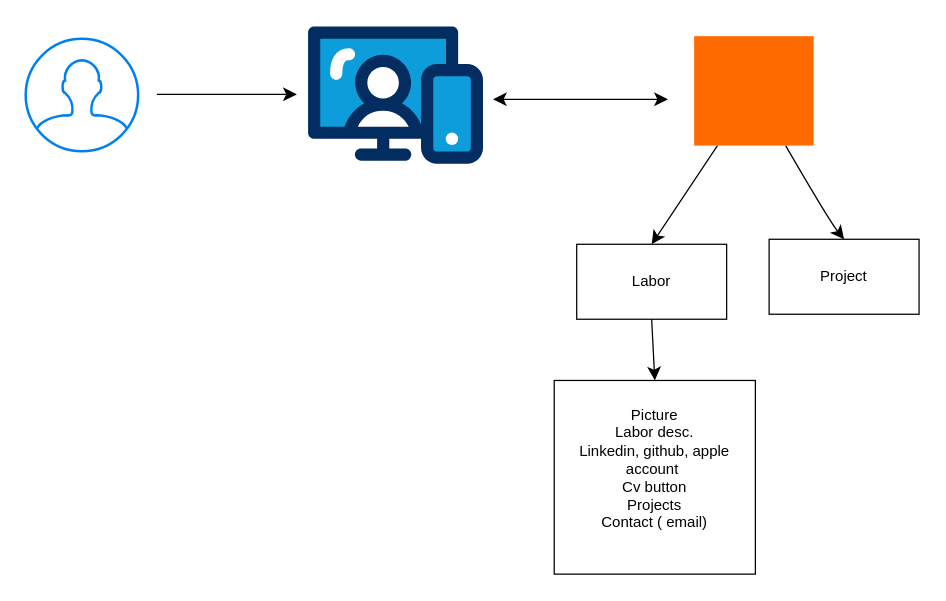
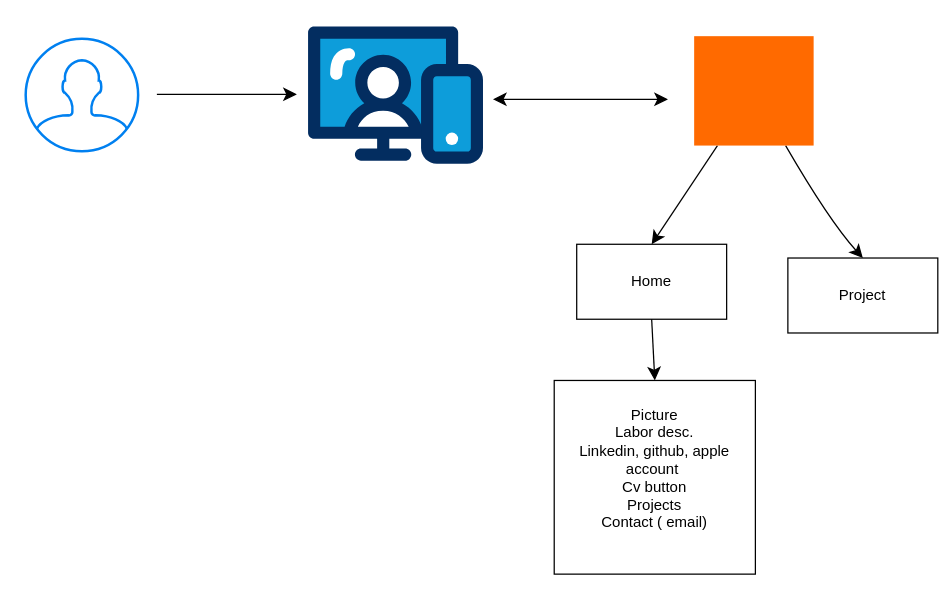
(844, 277) -> (863, 296)
(652, 282) -> (652, 282)
